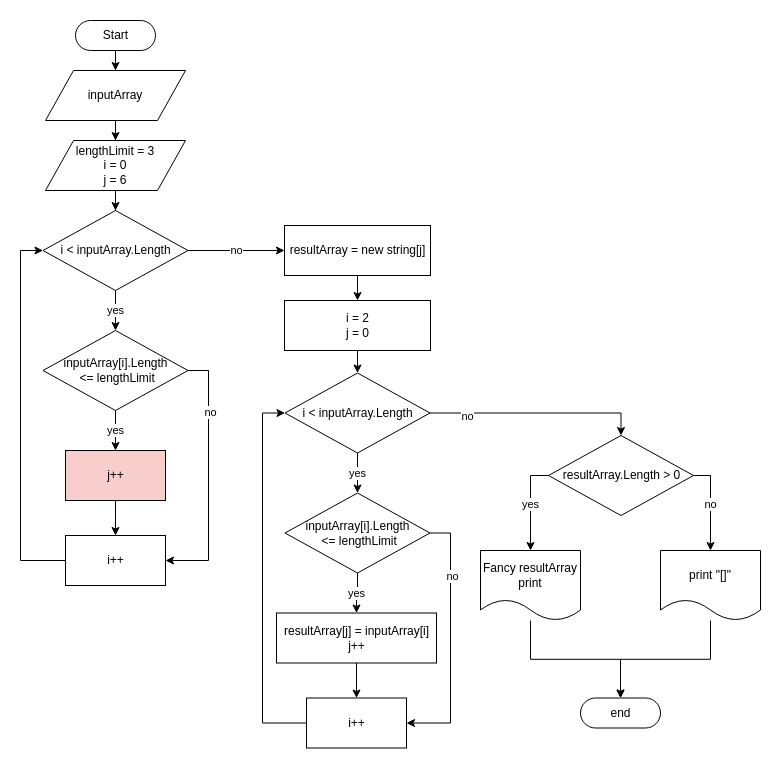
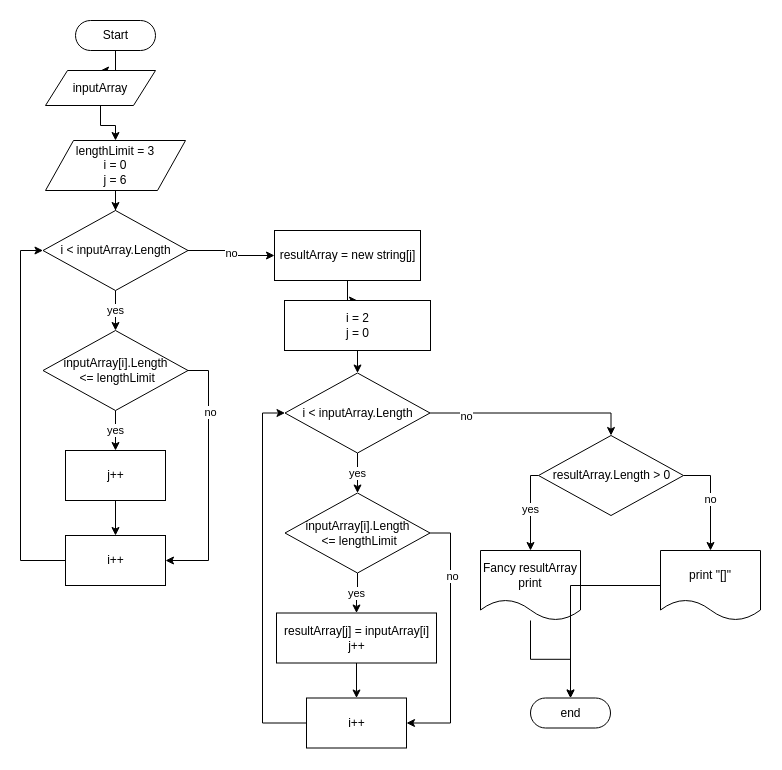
(116, 96) -> (101, 88)
(358, 251) -> (348, 256)
(116, 476) -> (116, 476)
(621, 476) -> (611, 476)
(621, 713) -> (571, 713)
